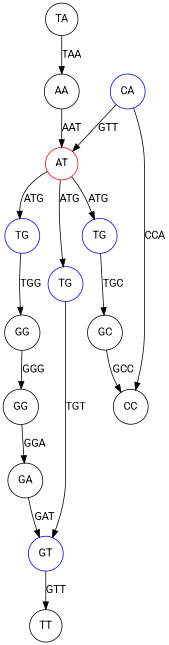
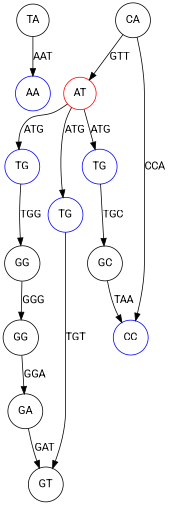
(72, 55) -> (43, 57)
(62, 91) -> (33, 93)
(128, 91) -> (133, 20)
(62, 124) -> none
(123, 370) -> (124, 301)
(131, 407) -> (131, 338)
(46, 554) -> (46, 484)
(46, 626) -> none
